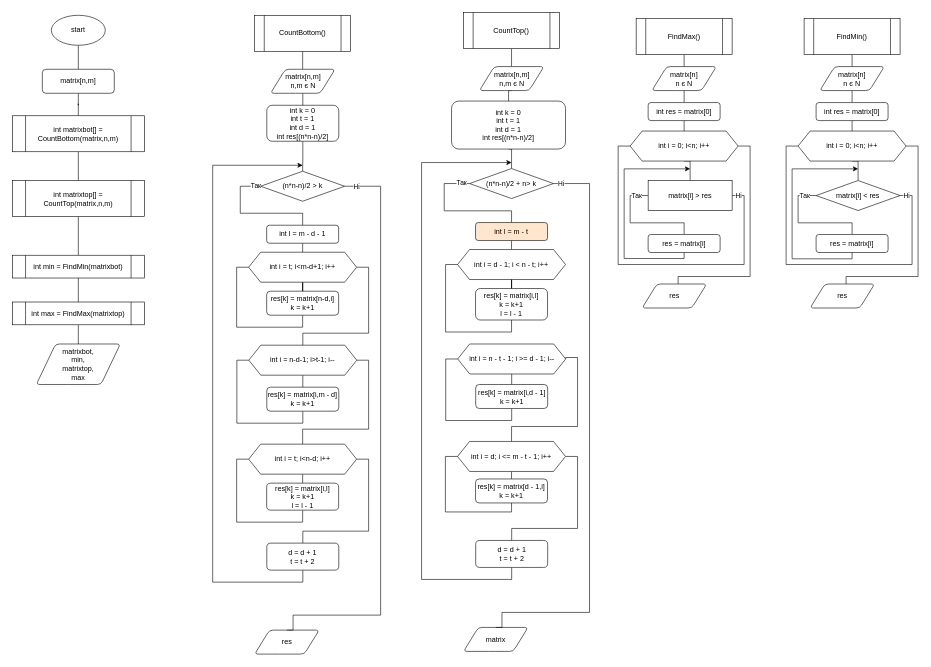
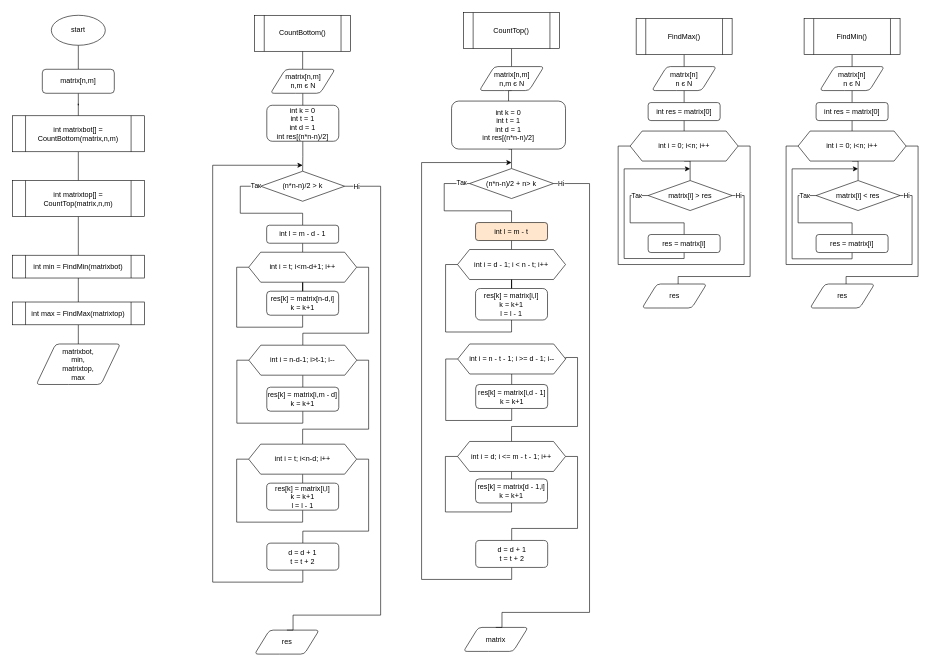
(690, 196) -> (690, 196)
